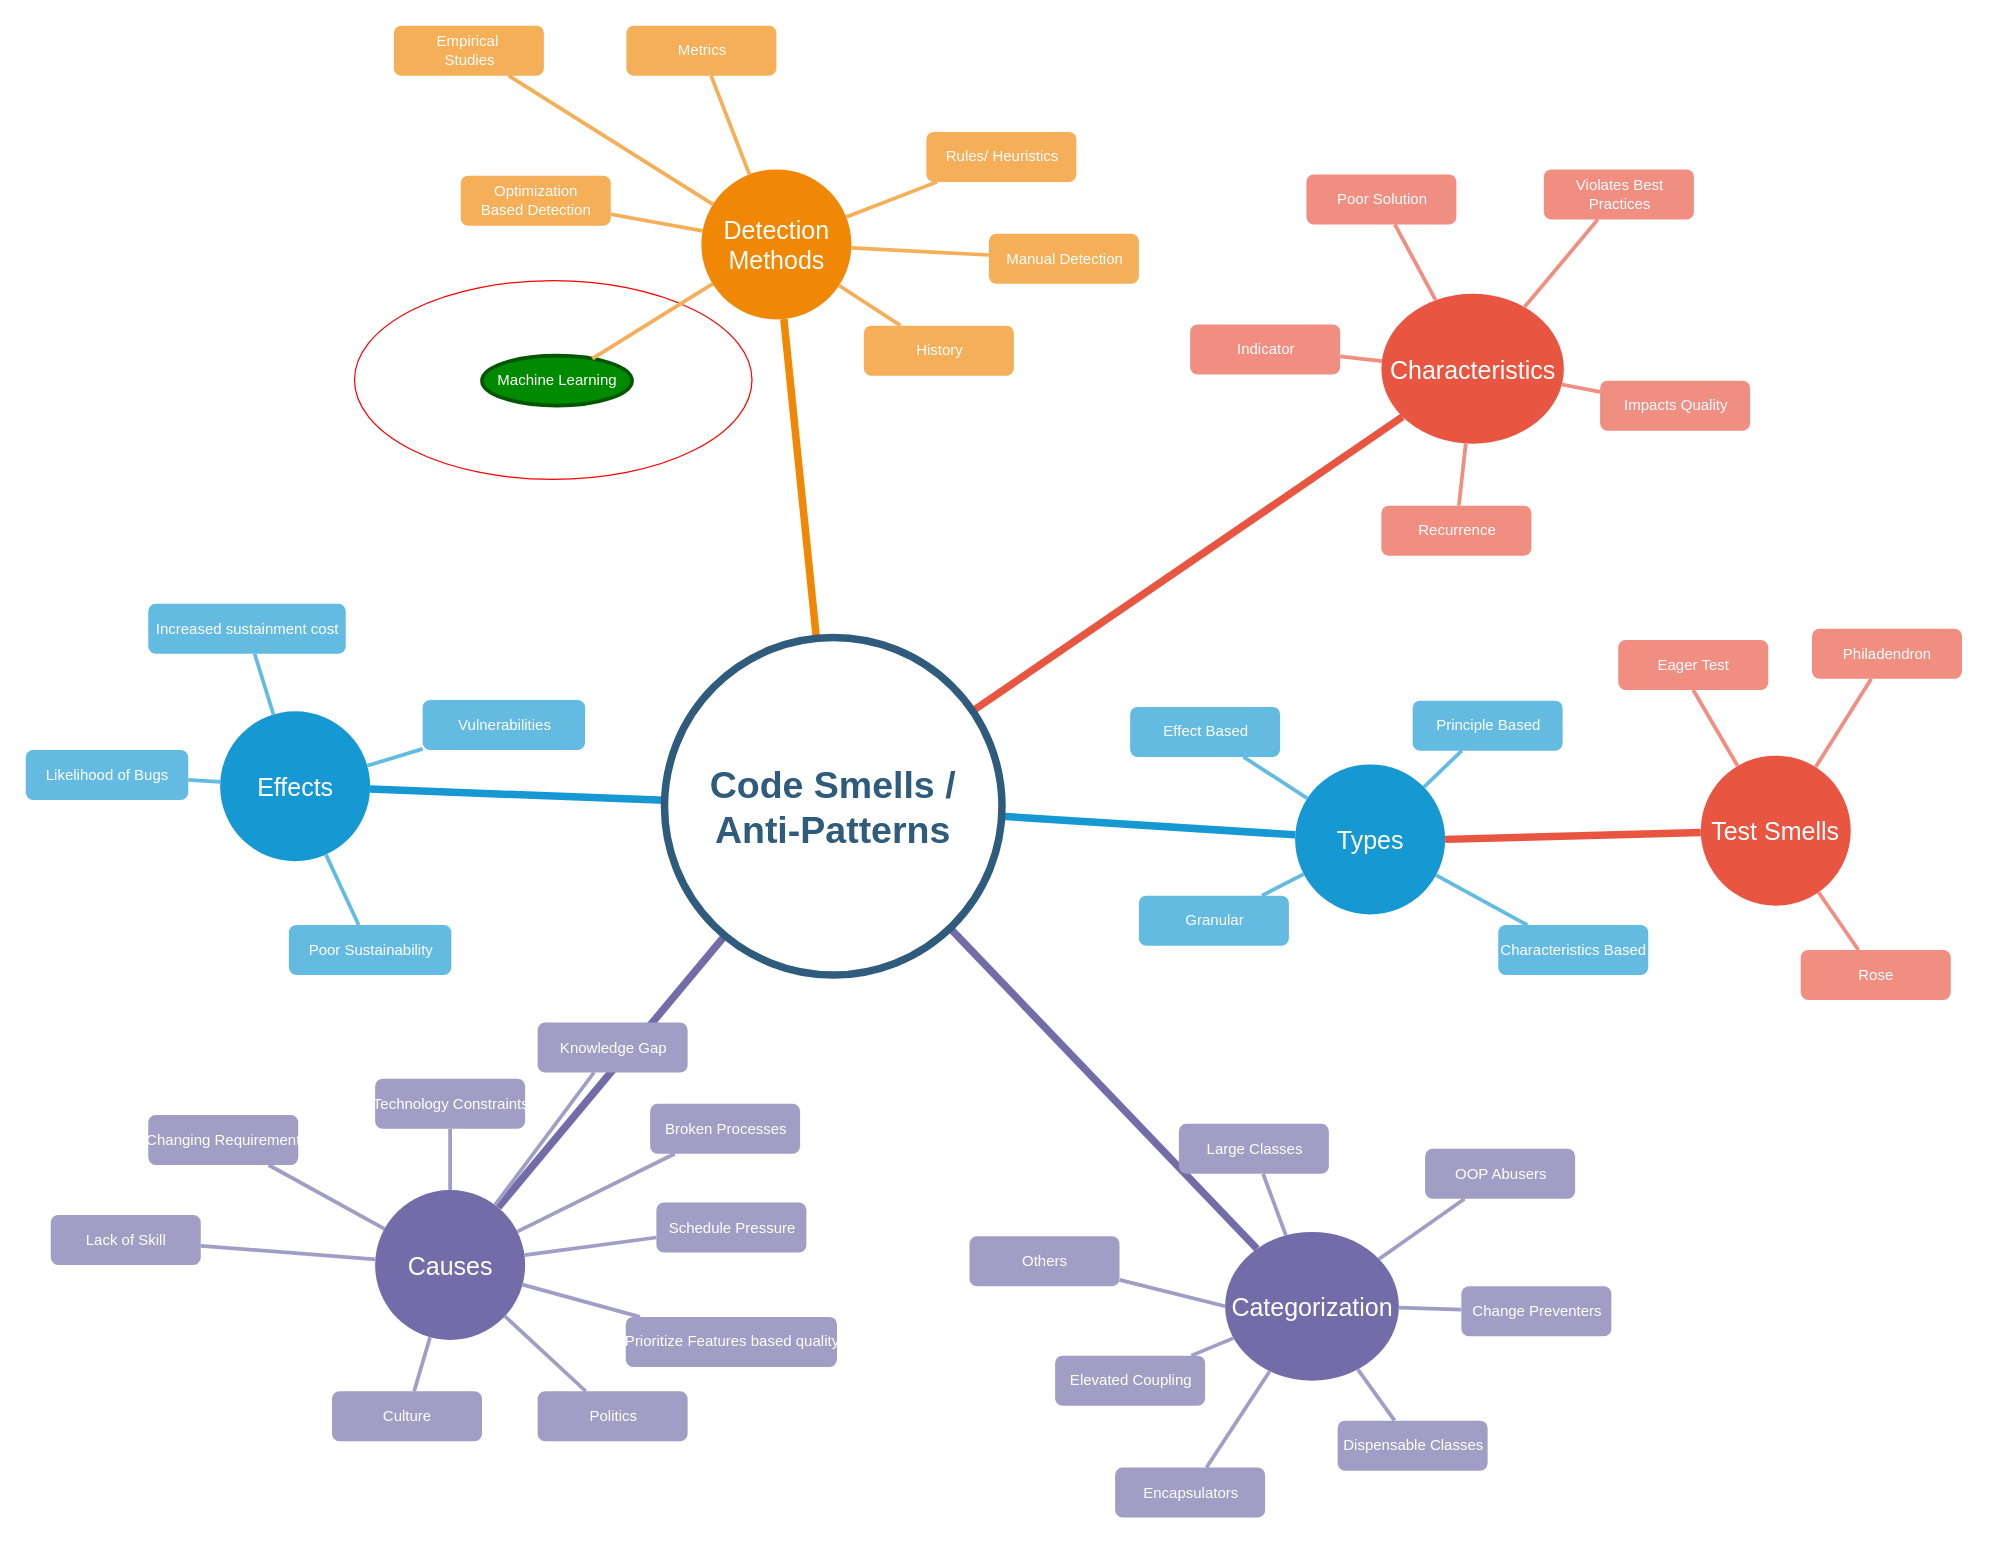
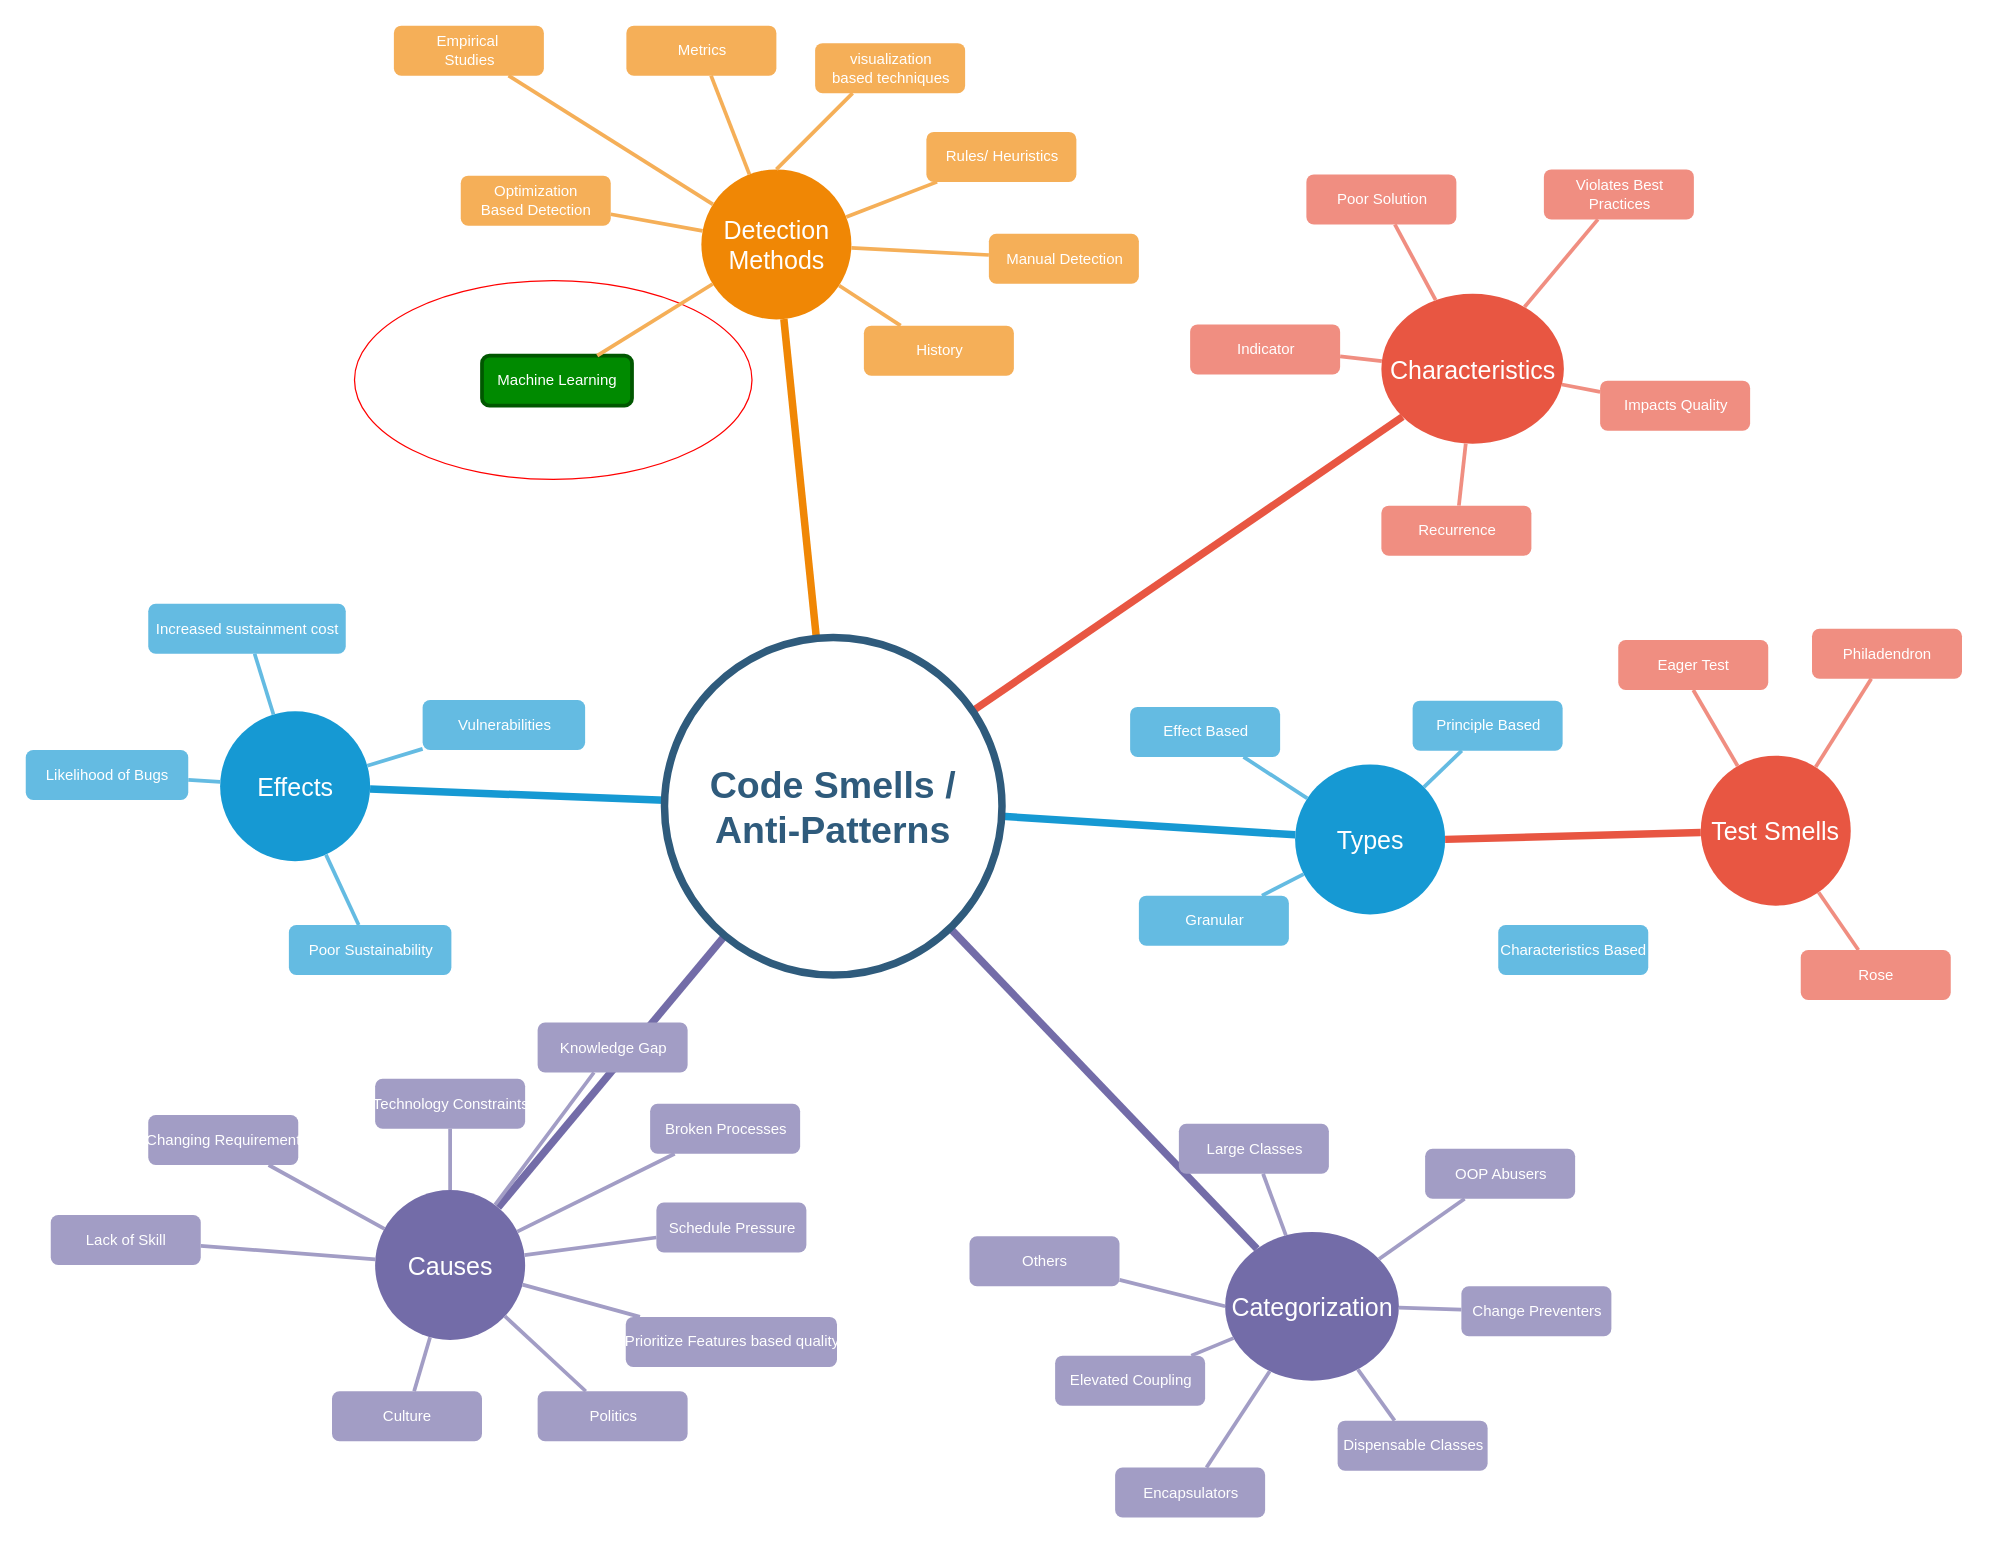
none -> (890, 68)
none -> (814, 132)
(557, 381) -> (557, 381)
(1482, 900) -> none
